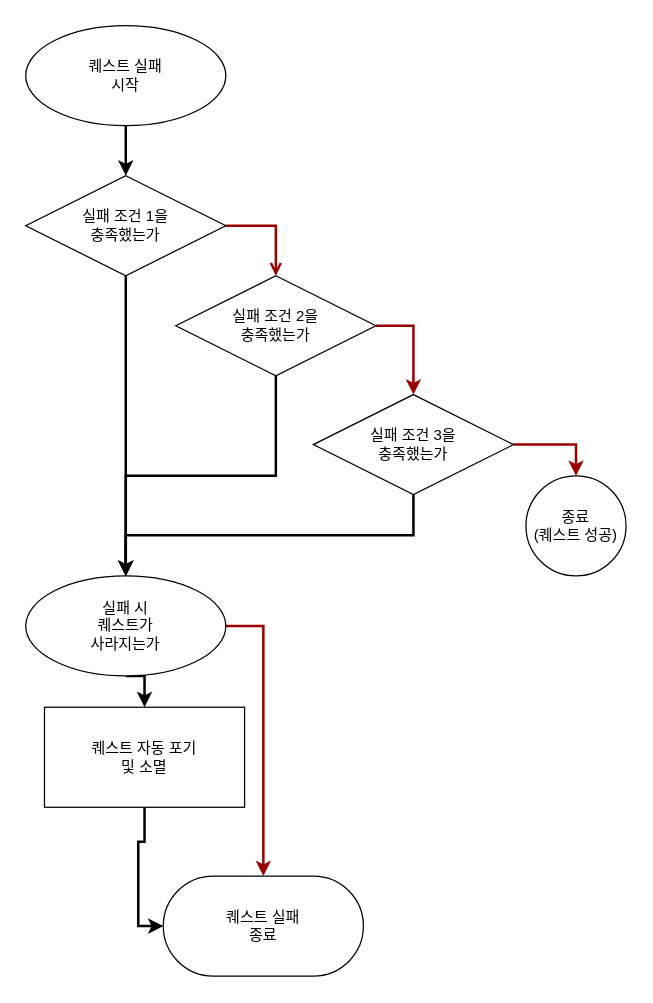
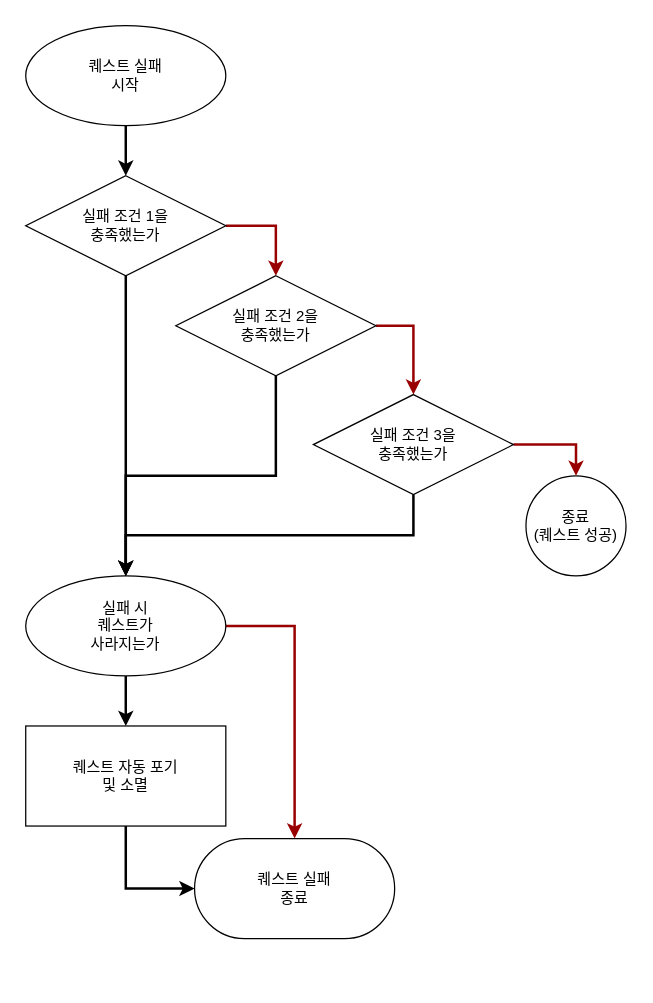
(276, 264) -> (276, 263)
(144, 757) -> (126, 776)
(263, 926) -> (294, 888)
